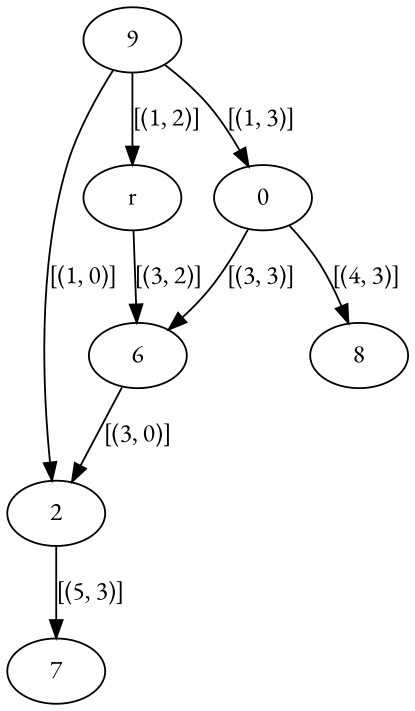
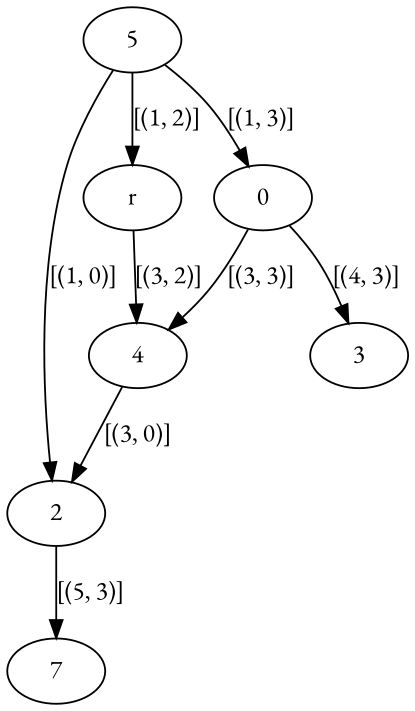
(132, 40) -> (132, 40)
(138, 356) -> (138, 356)
(359, 356) -> (359, 356)
